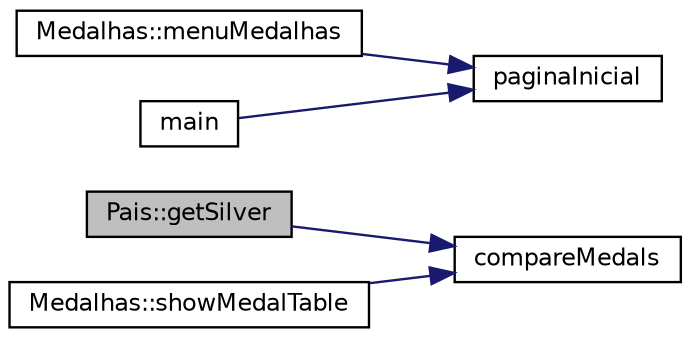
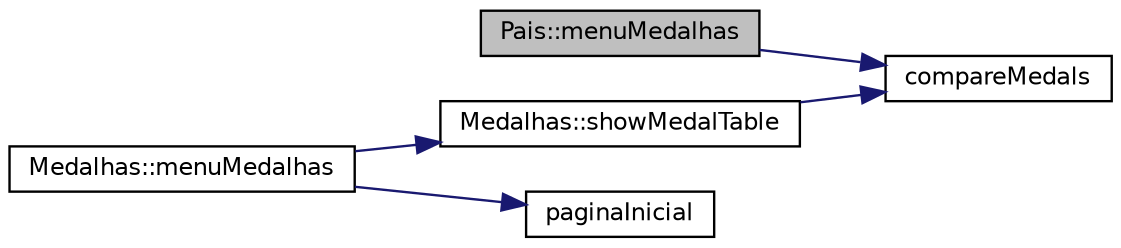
(189, 124) -> none
none -> (386, 148)
(189, 214) -> (620, 33)
